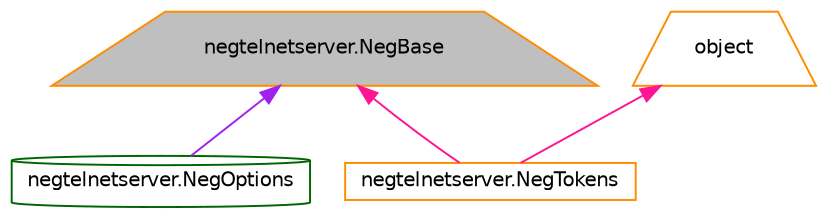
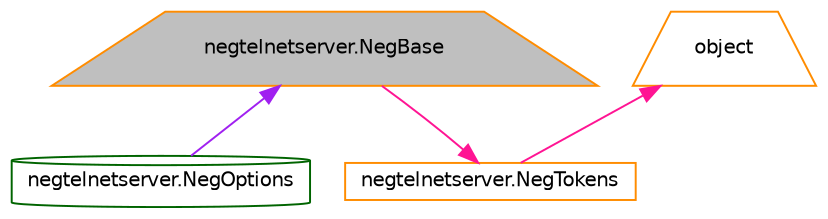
(416, 132) -> (423, 117)
